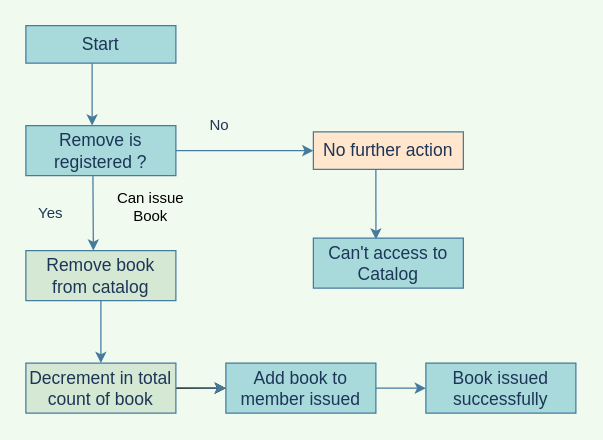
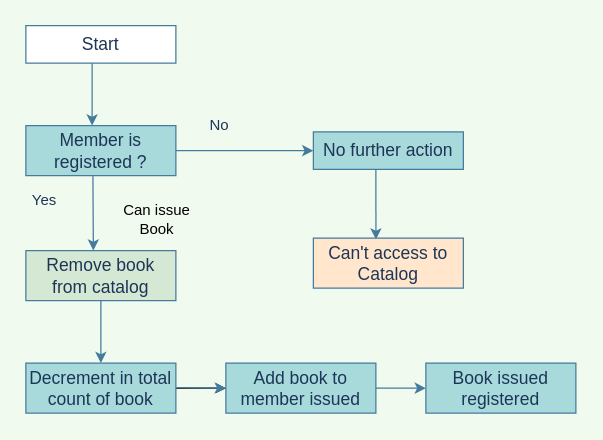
(101, 44) -> (101, 44)
(101, 151) -> (101, 151)
(388, 151) -> (388, 151)
(151, 207) -> (157, 219)
(51, 213) -> (44, 201)
(388, 263) -> (388, 263)
(101, 388) -> (101, 388)
(218, 388) -> (218, 388)
(501, 388) -> (501, 388)
